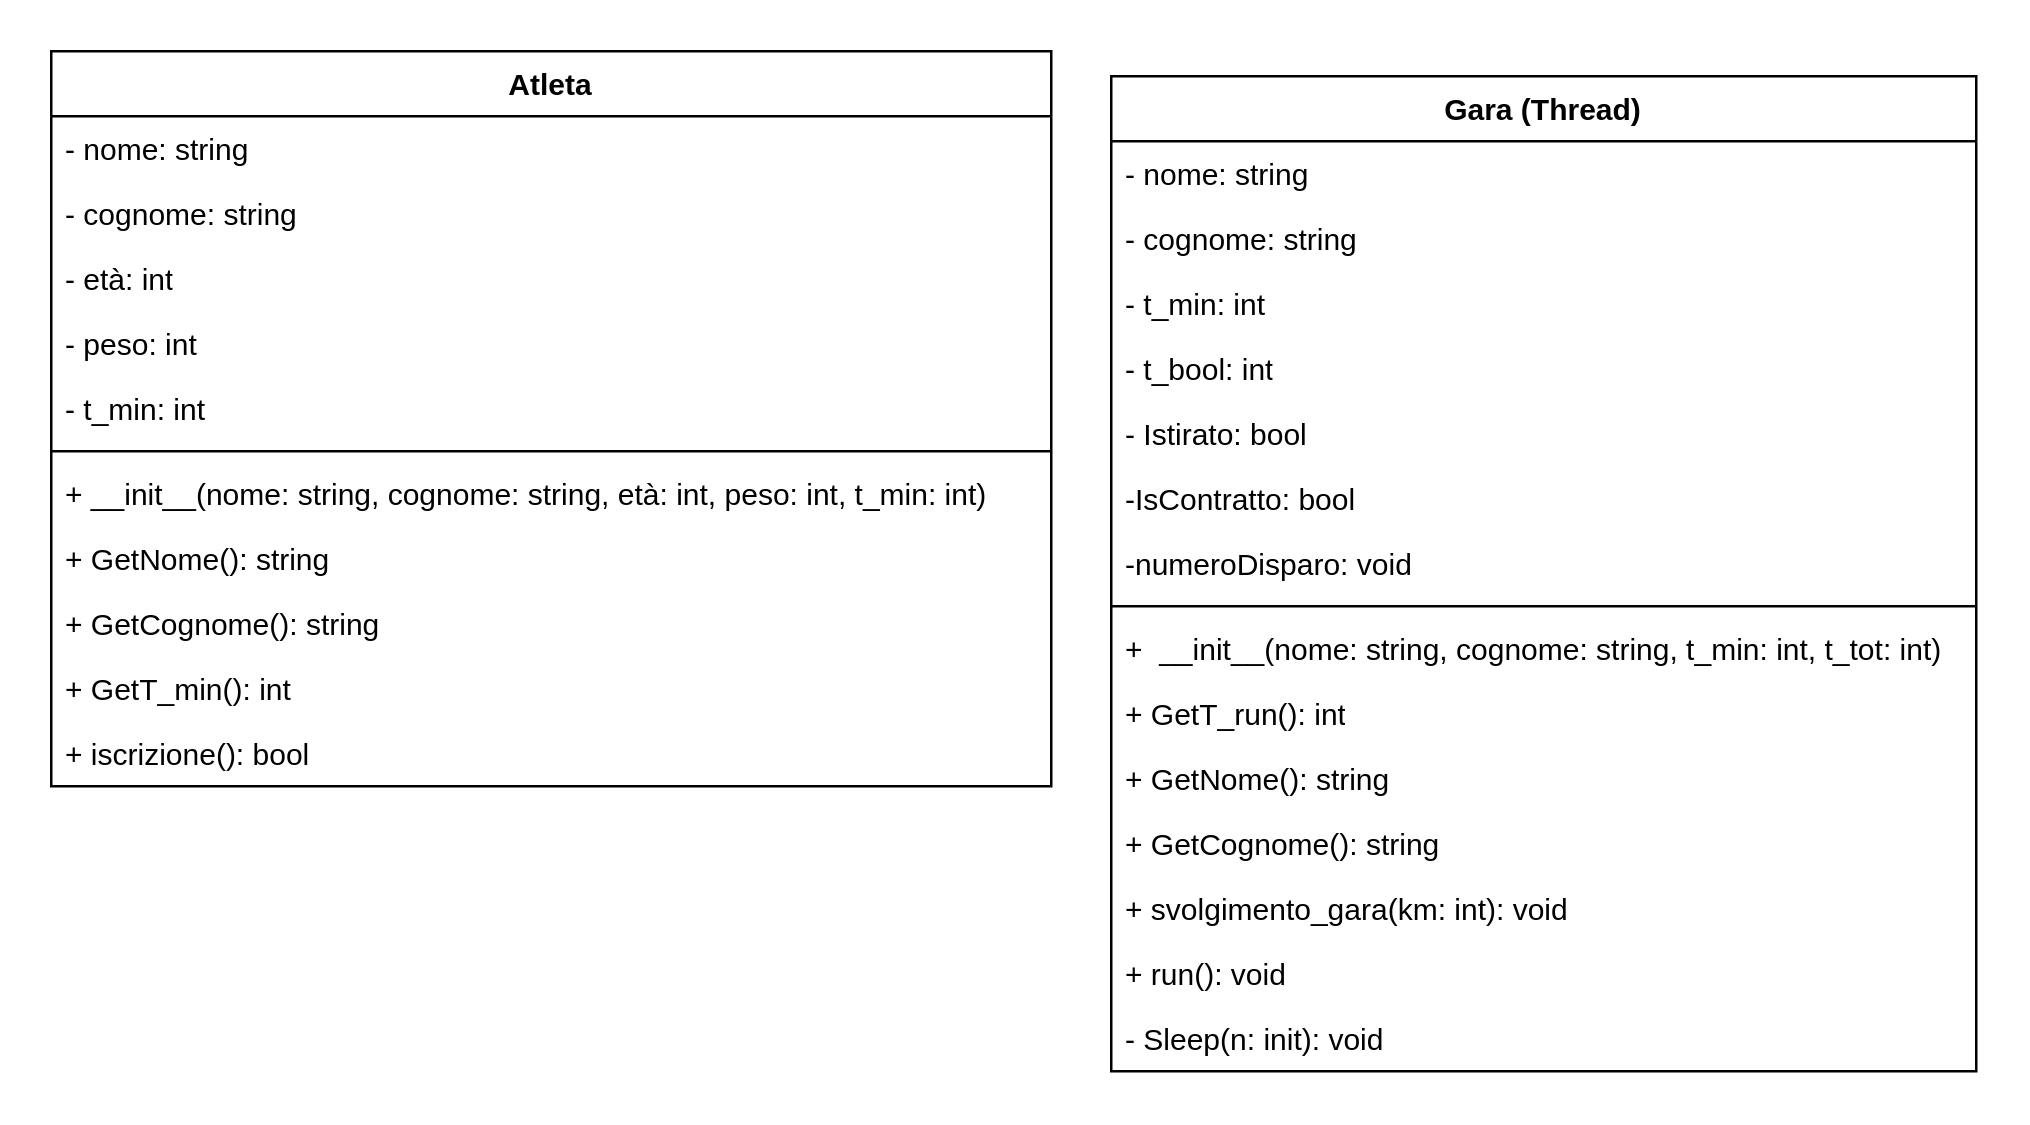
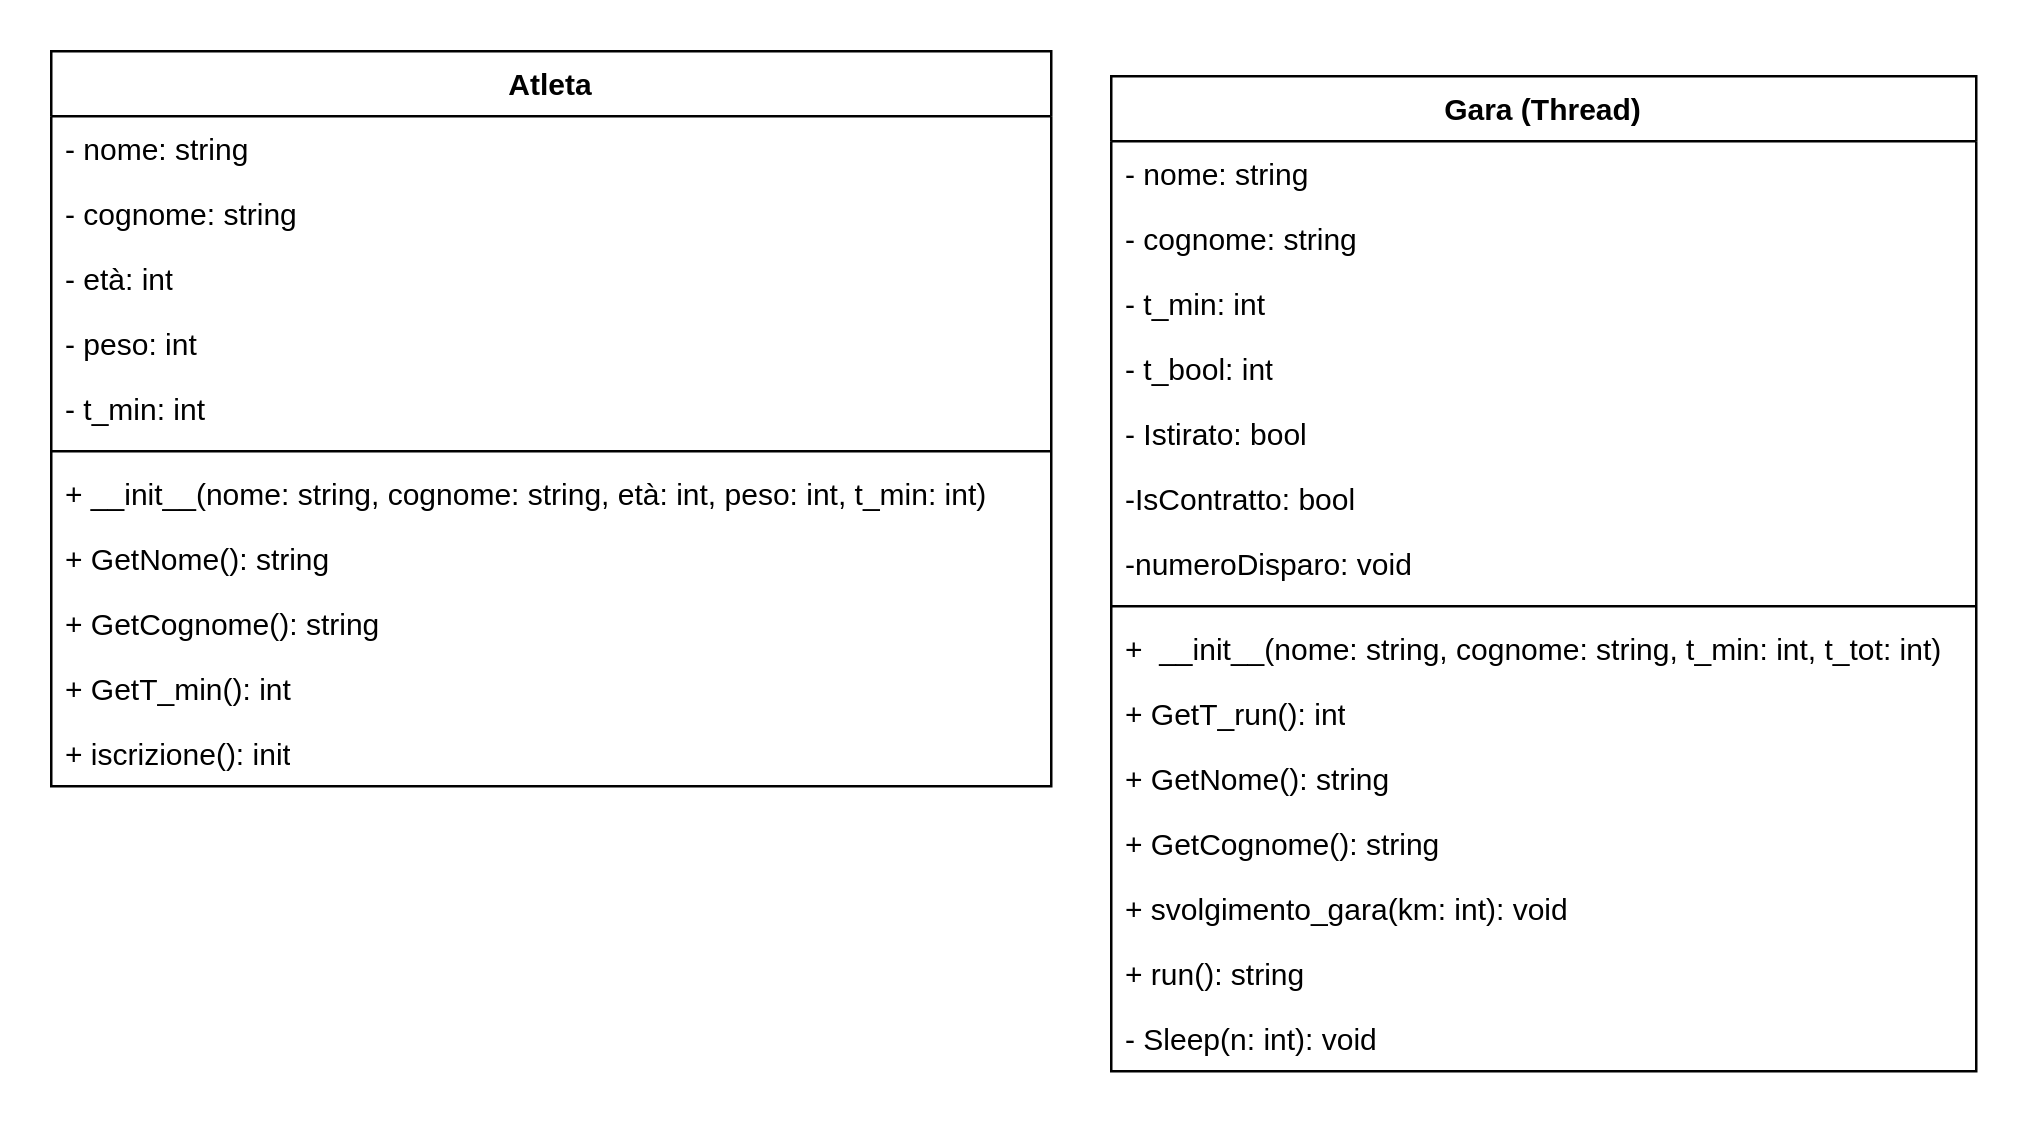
(207, 757) -> (203, 757)
(1220, 977) -> (1237, 977)
(1276, 1042) -> (1271, 1042)
